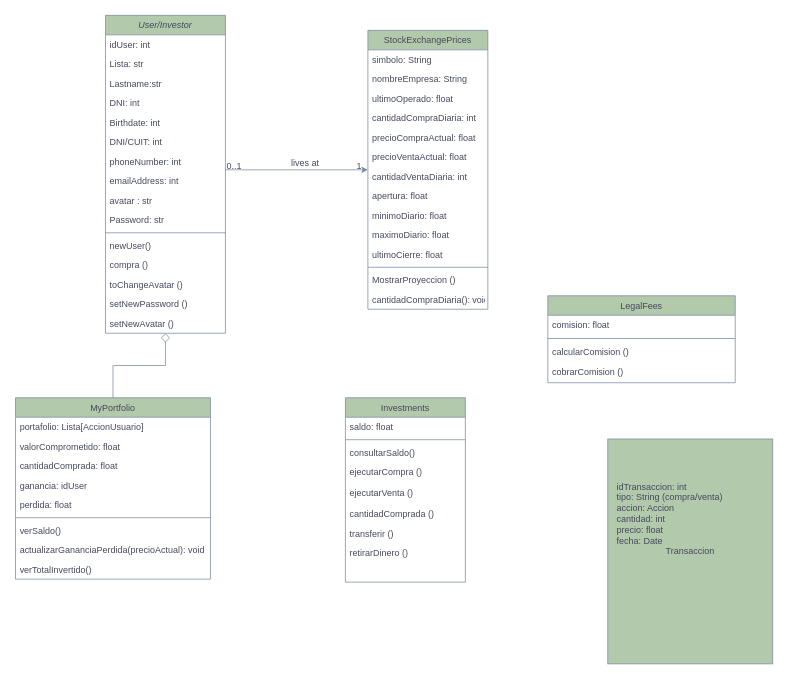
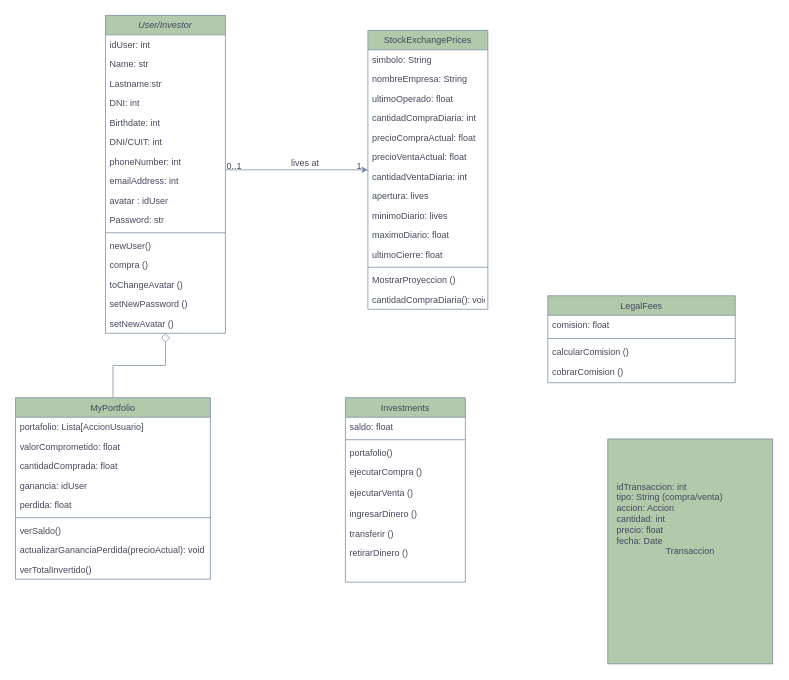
(131, 65) -> (130, 65)
(406, 197) -> (405, 197)
(136, 201) -> (143, 201)
(412, 216) -> (411, 216)
(387, 453) -> (377, 453)
(395, 515) -> (389, 515)
